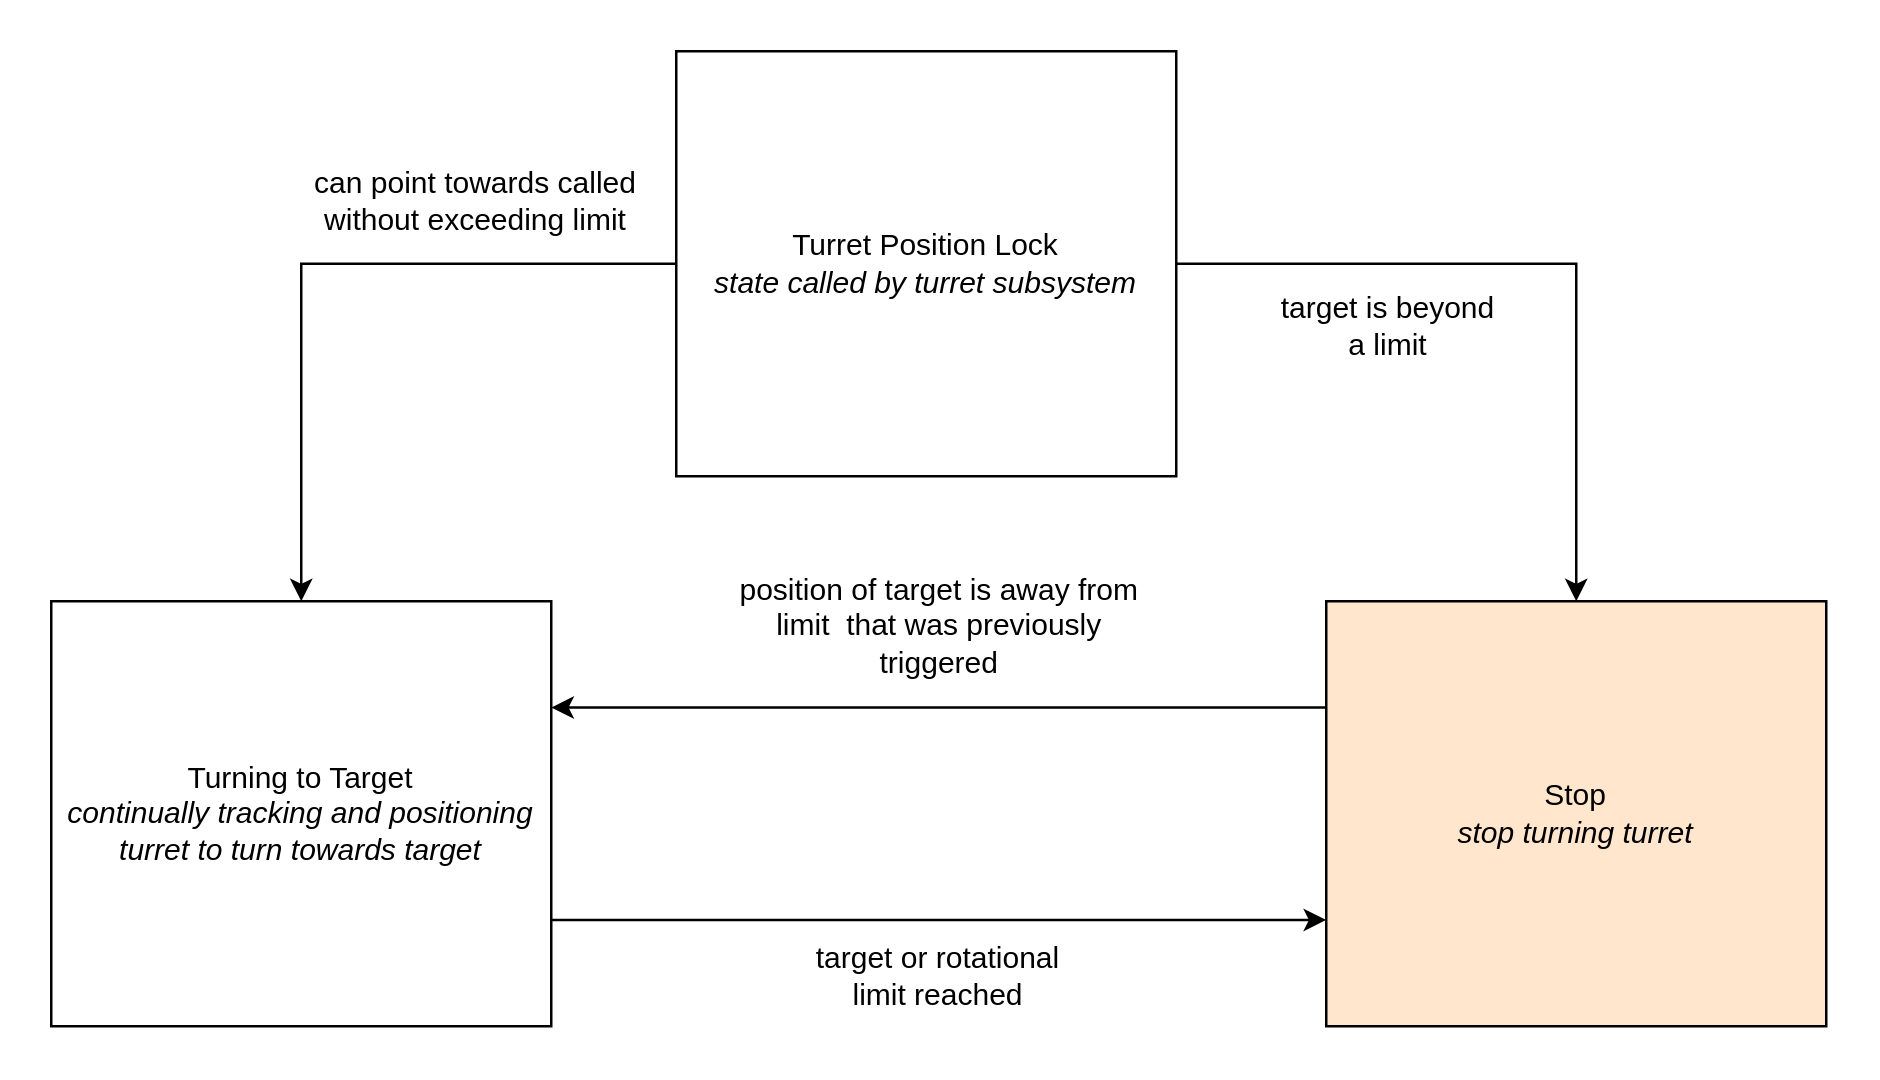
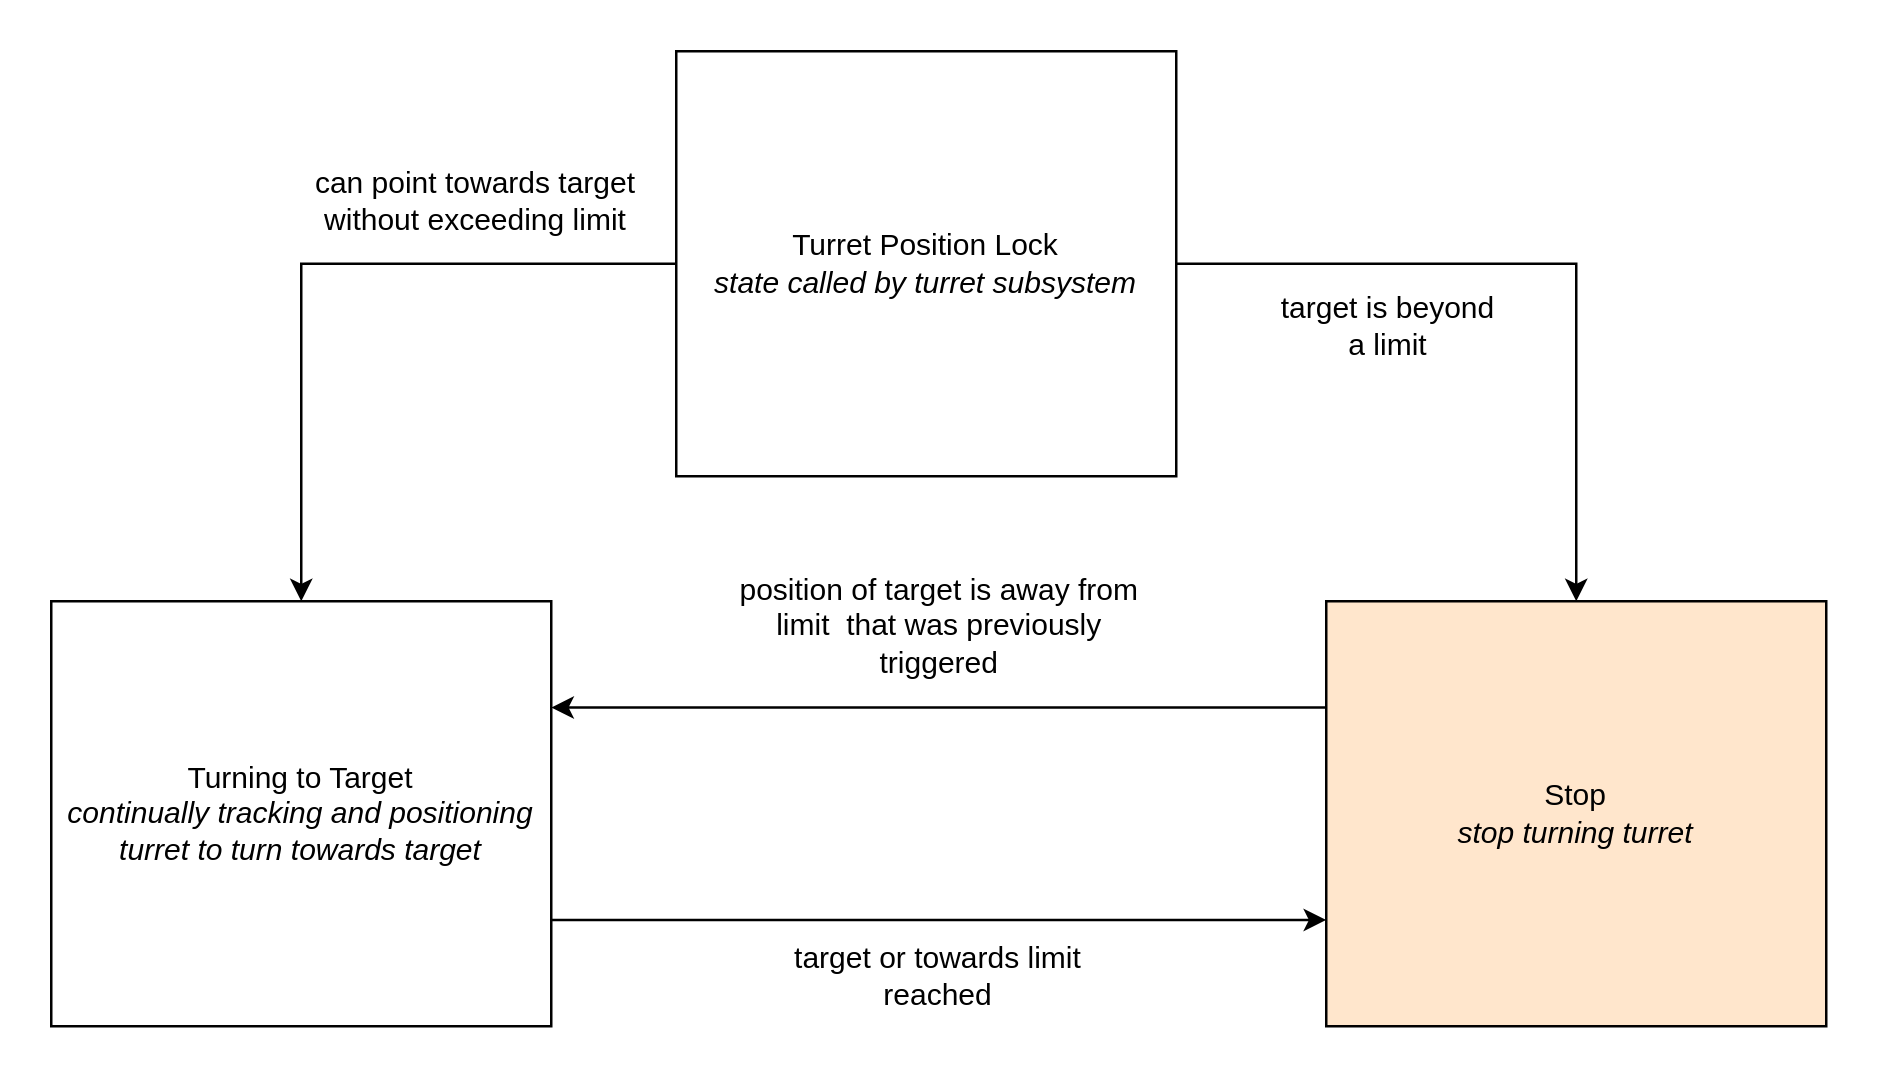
(476, 201) -> (476, 201)
(939, 976) -> (939, 976)
